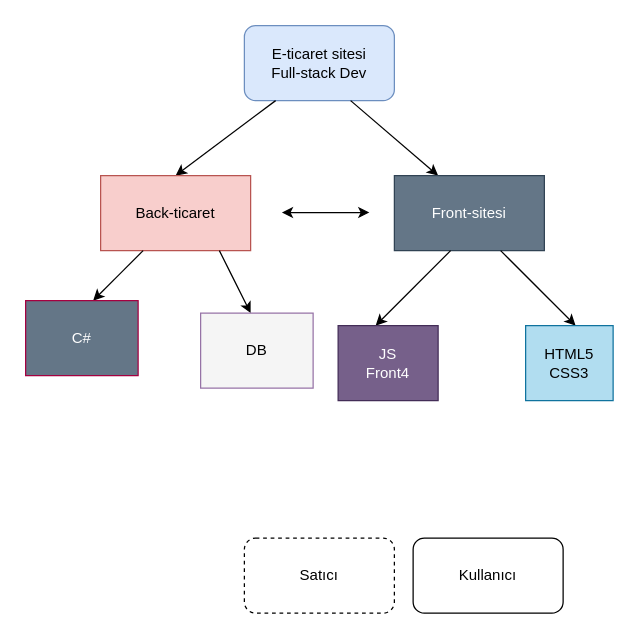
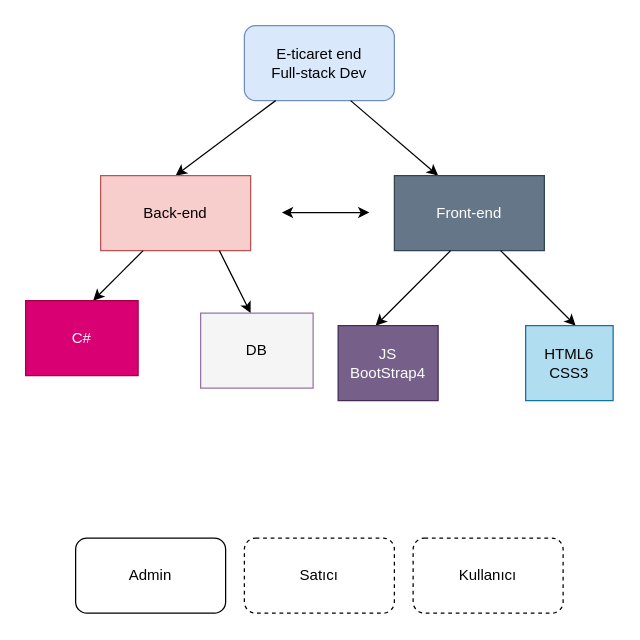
(319, 63) -> (319, 63)
(176, 213) -> (176, 213)
(469, 213) -> (469, 213)
(82, 338) -> (82, 338)
(388, 363) -> (388, 363)
(569, 363) -> (569, 363)
none -> (151, 576)
(488, 576) -> (488, 576)
